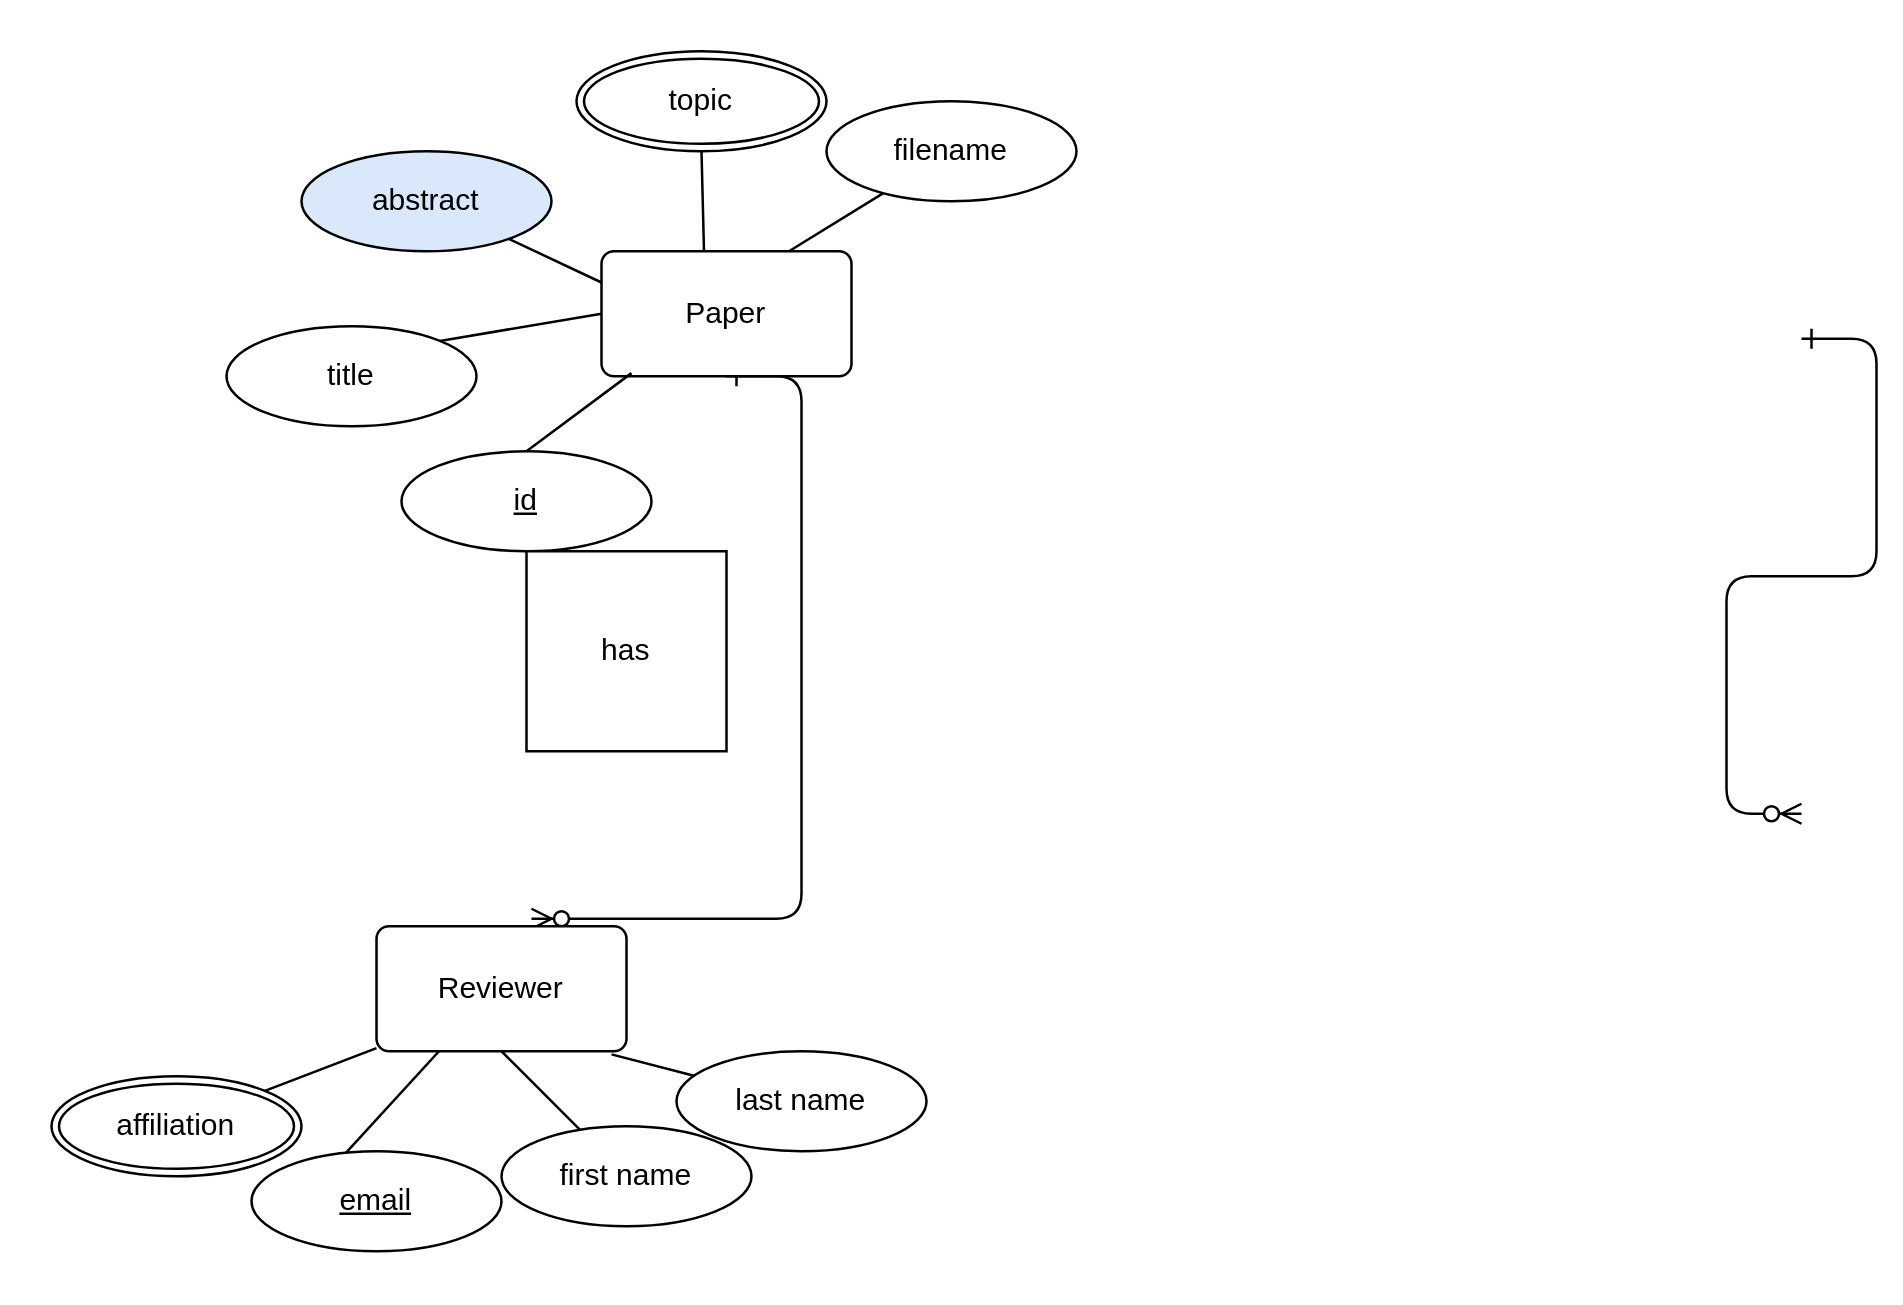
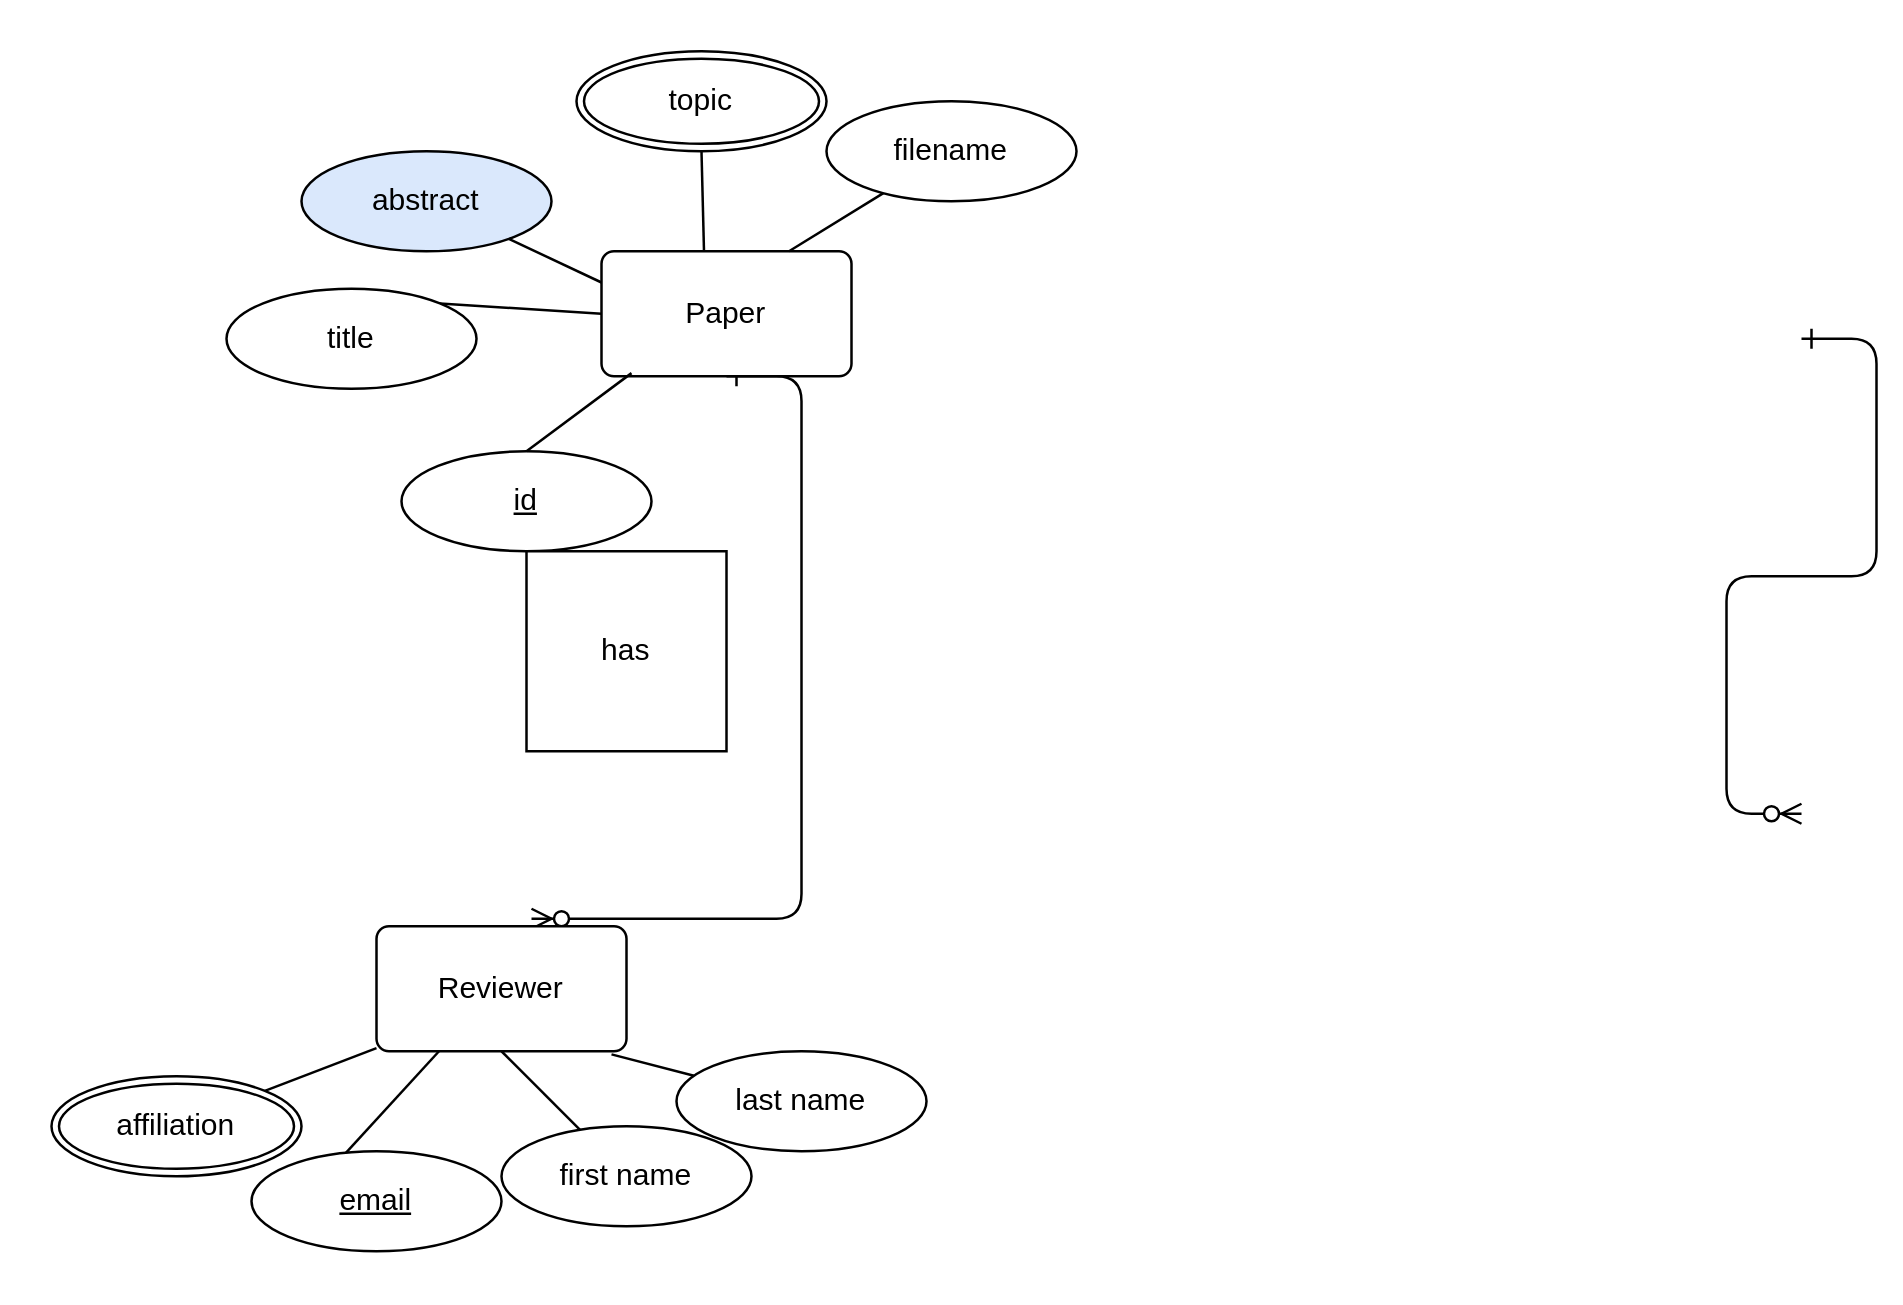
(351, 376) -> (351, 339)
